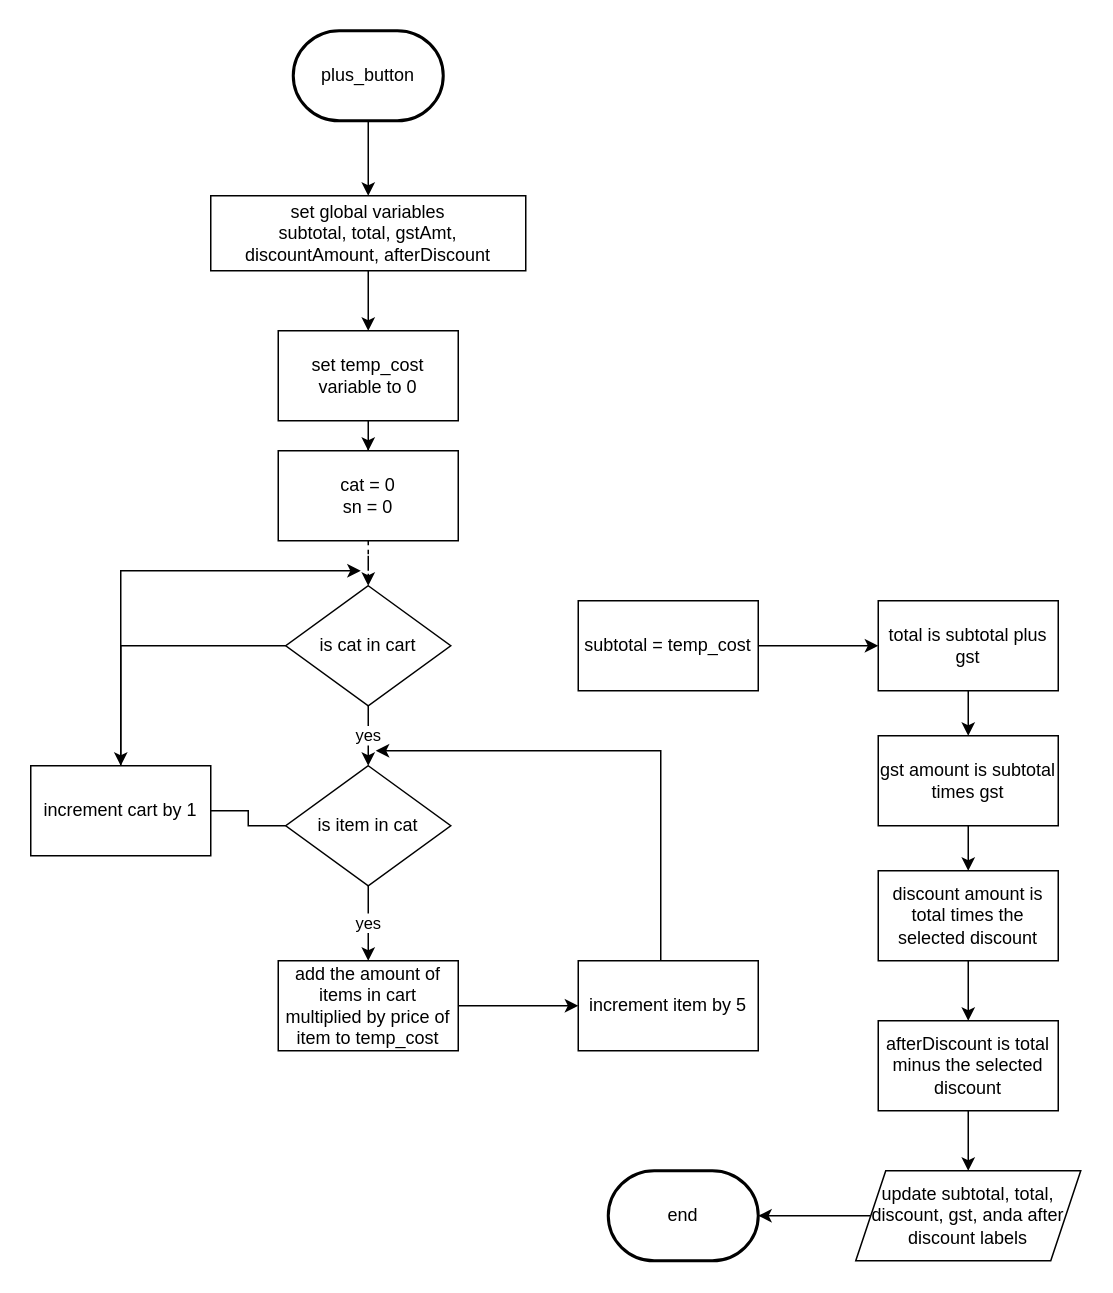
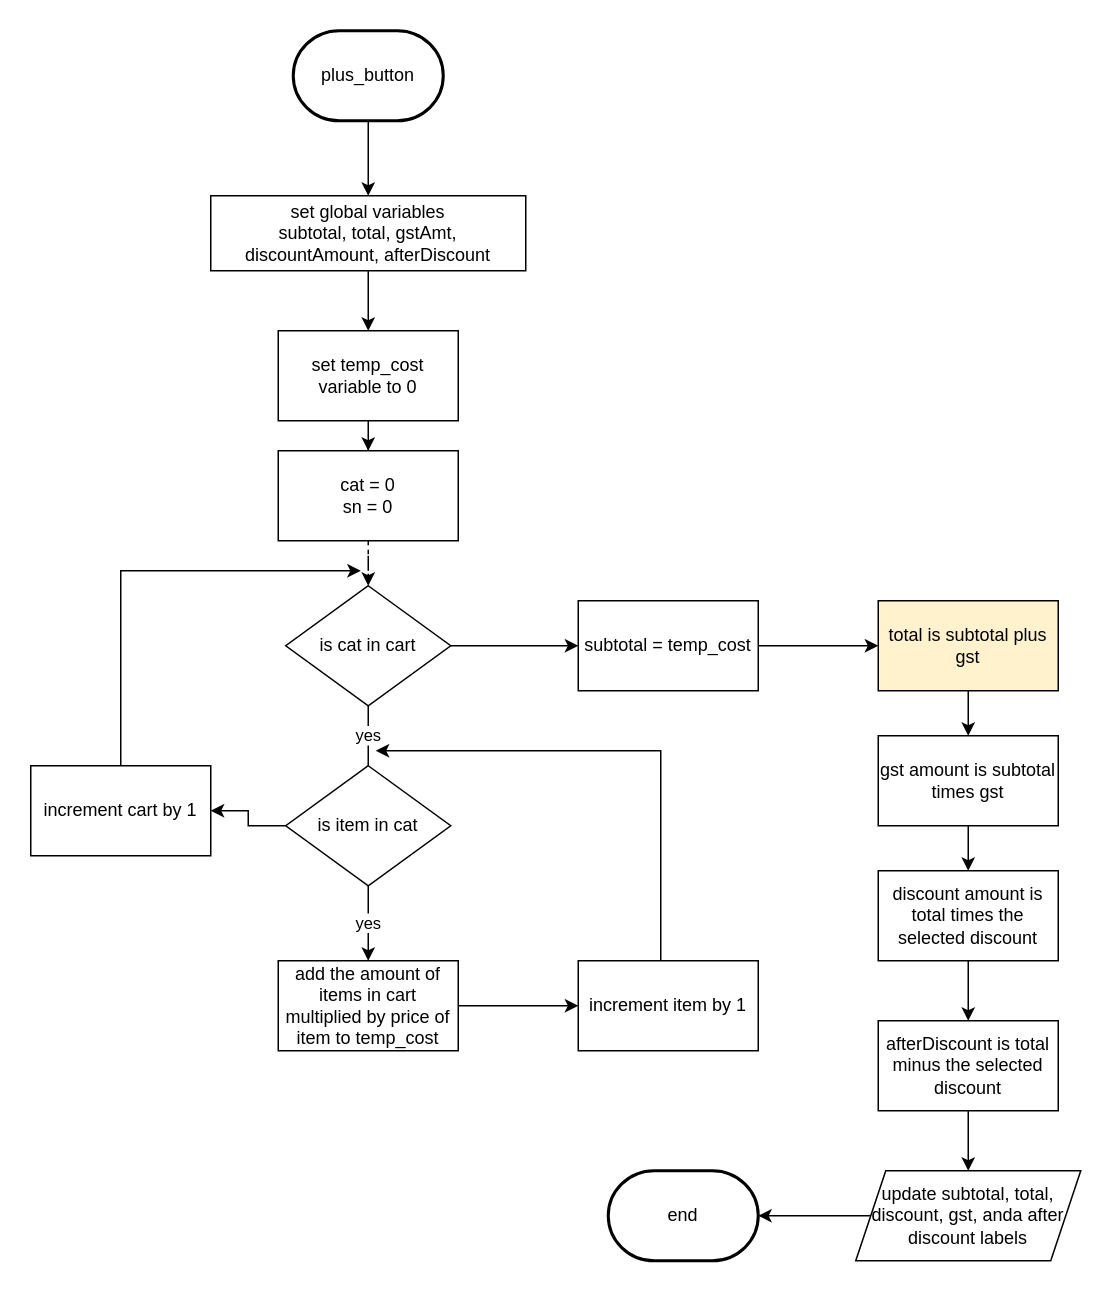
(204, 646) -> (509, 646)
(968, 646) -> (968, 646)
(368, 754) -> (368, 758)
(217, 811) -> (222, 811)
(668, 1006) -> (668, 1006)
